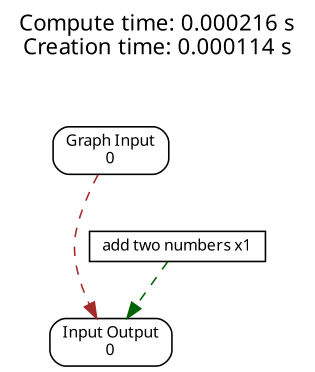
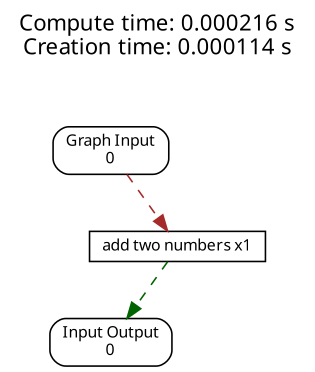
(75, 239) -> (143, 196)
